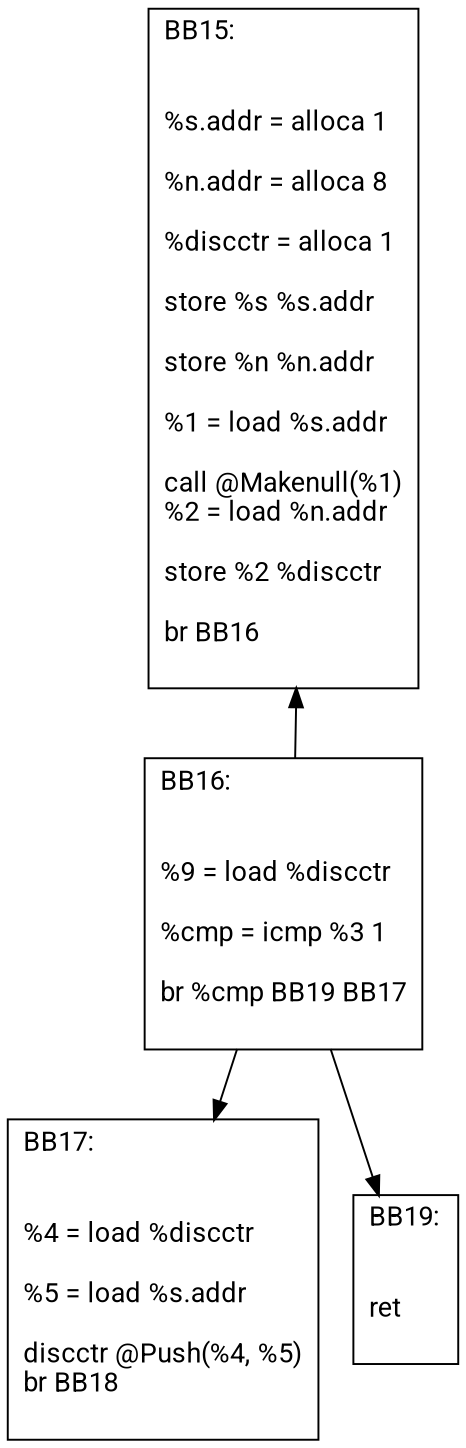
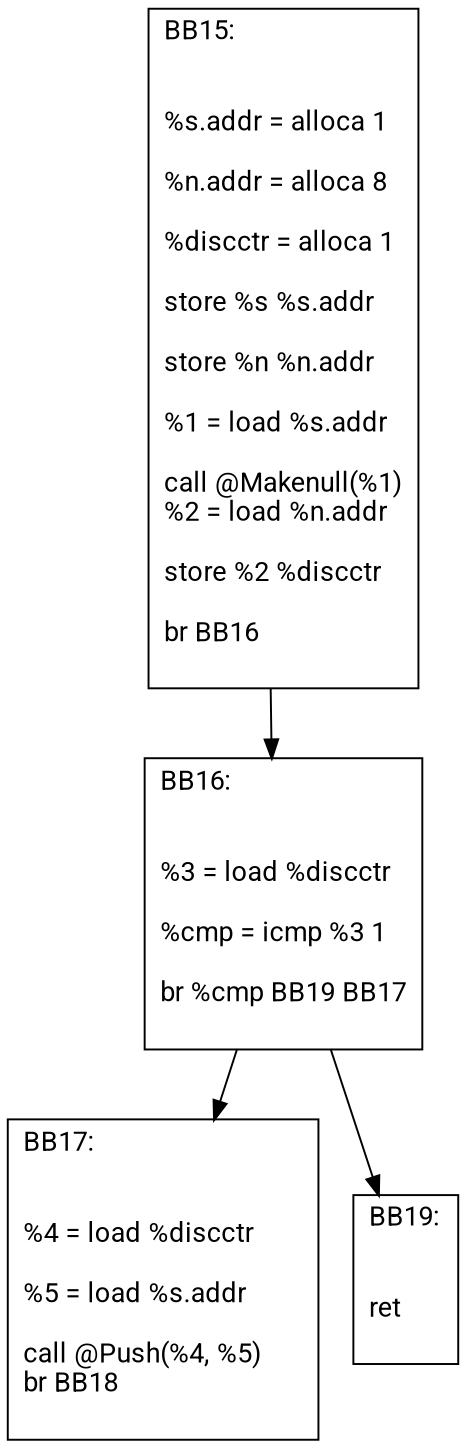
(296, 733) -> (271, 713)
(276, 873) -> (276, 873)
(163, 1354) -> (143, 1354)
